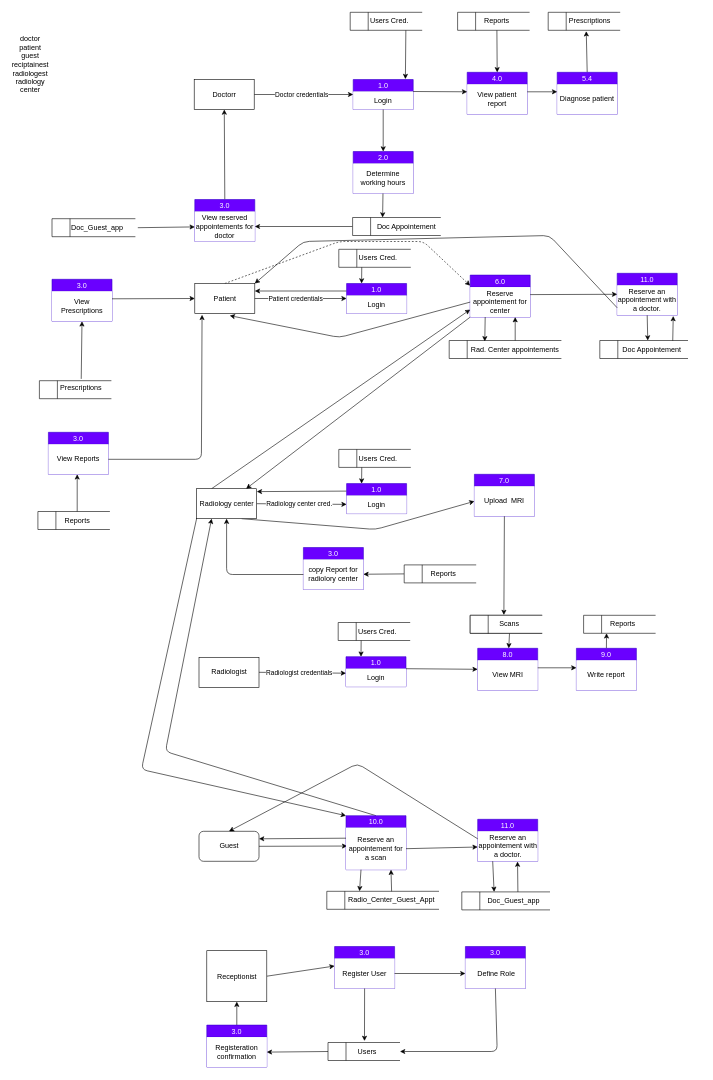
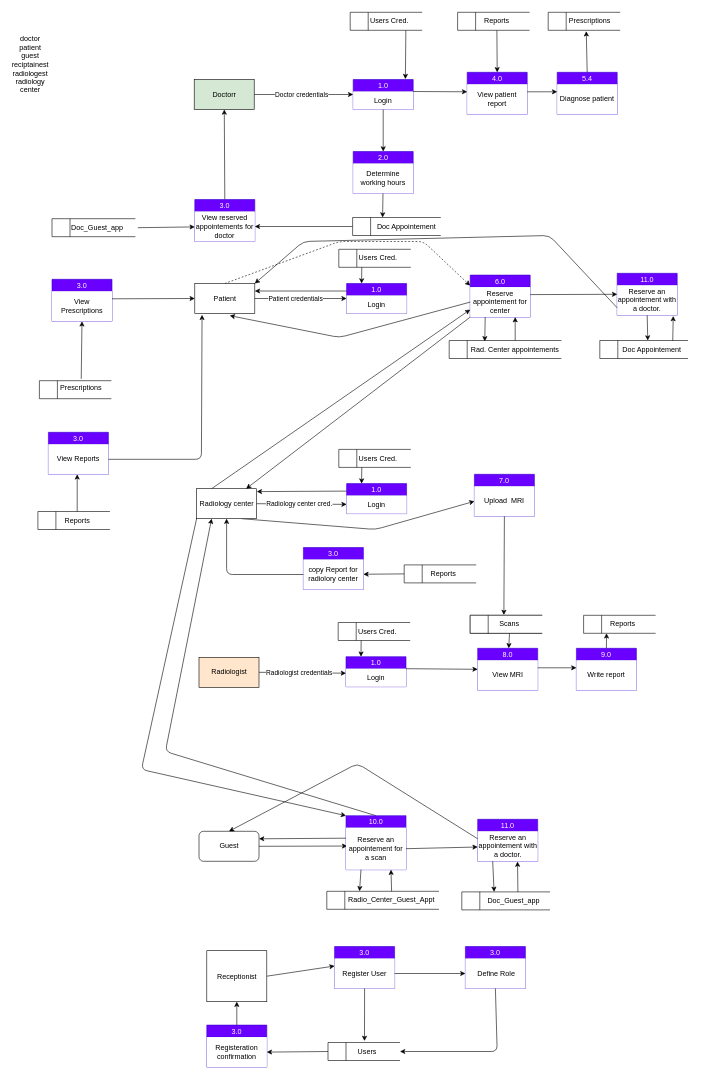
(224, 95) -> (224, 95)
(229, 672) -> (229, 672)
